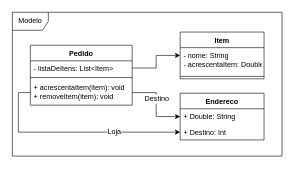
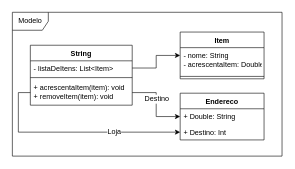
(81, 53) -> (81, 53)
